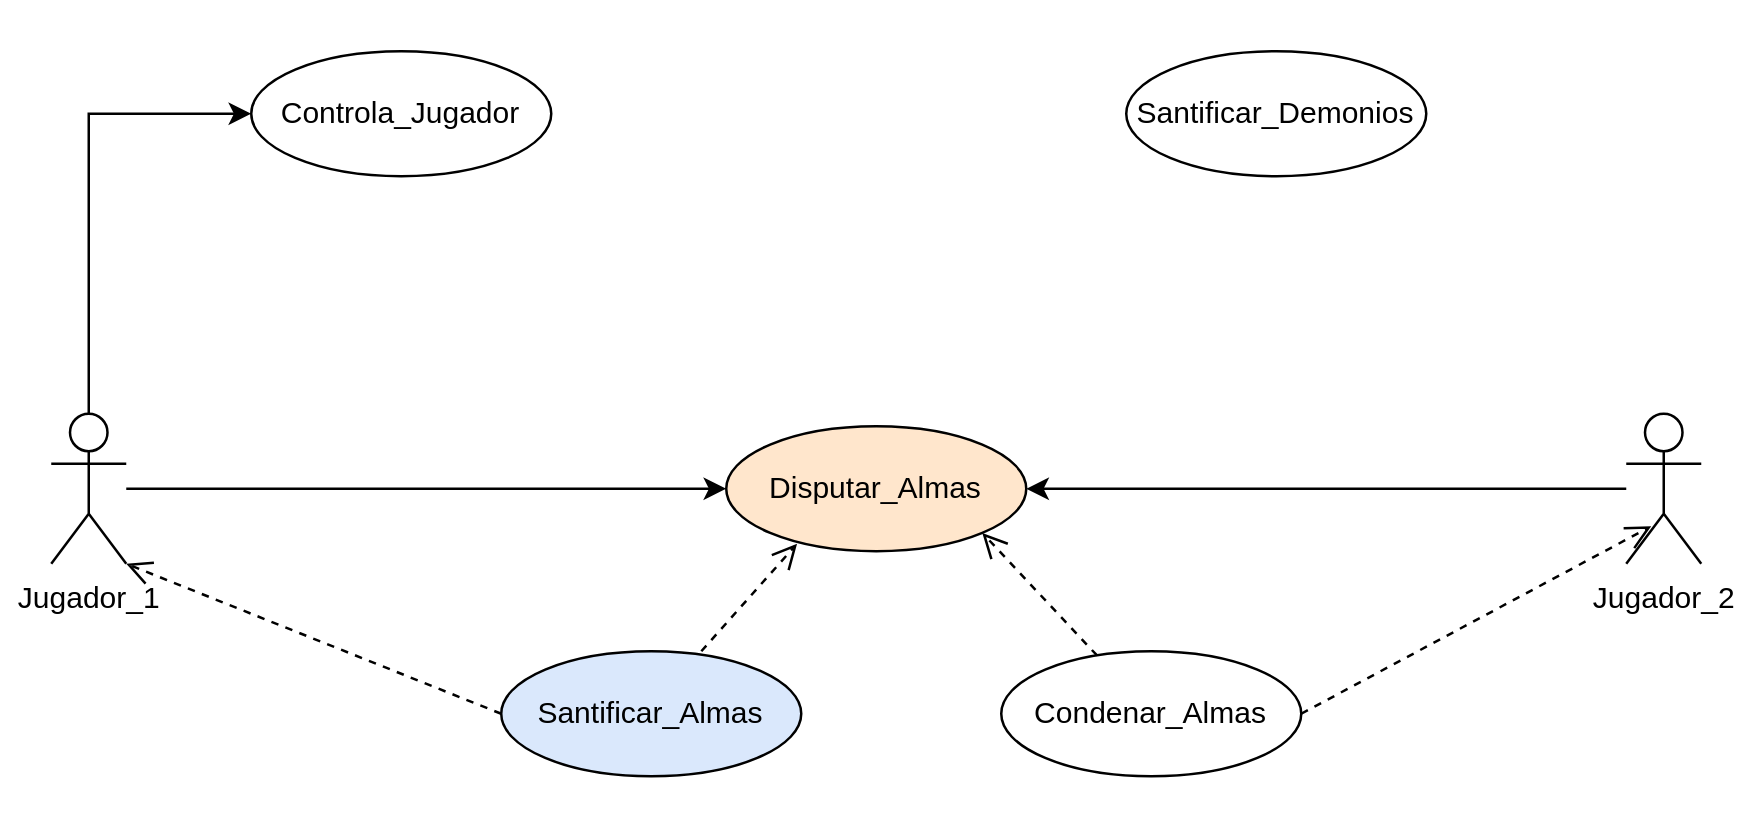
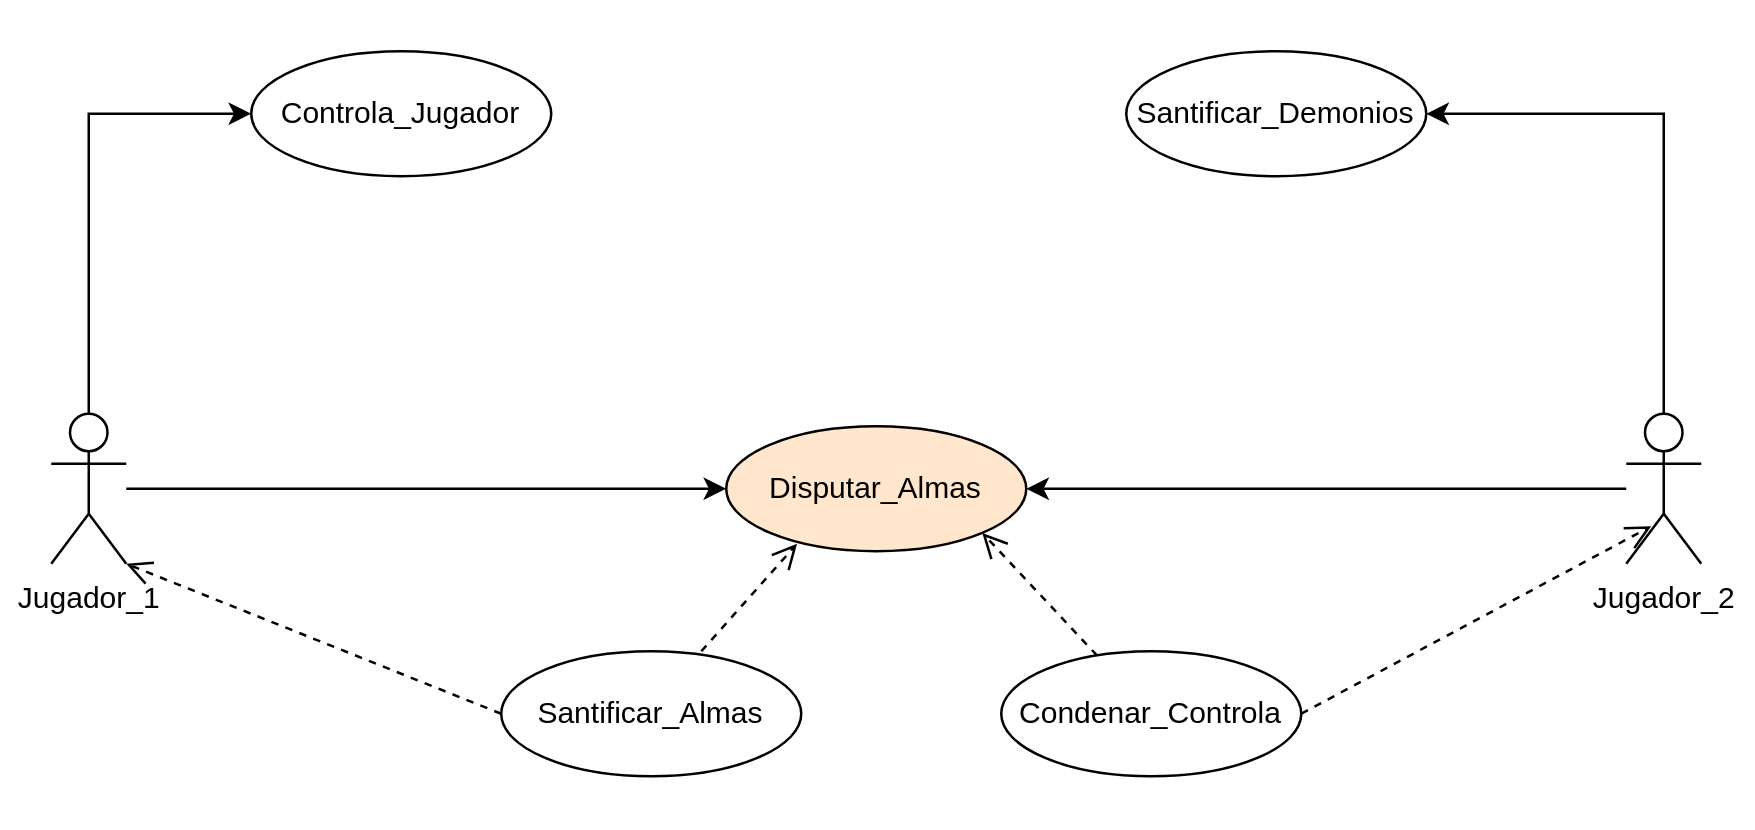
none -> (1664, 154)
(651, 714) -> (651, 714)
(1151, 714) -> (1151, 714)
